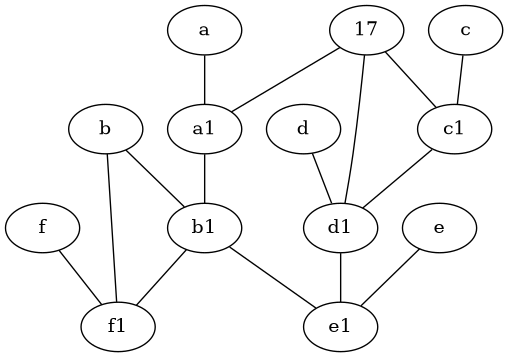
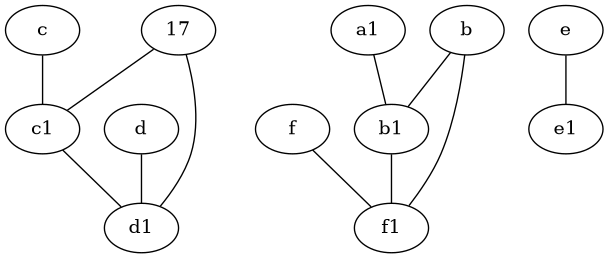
(205, 30) -> none
(286, 80) -> none
(273, 278) -> none
(341, 278) -> none
